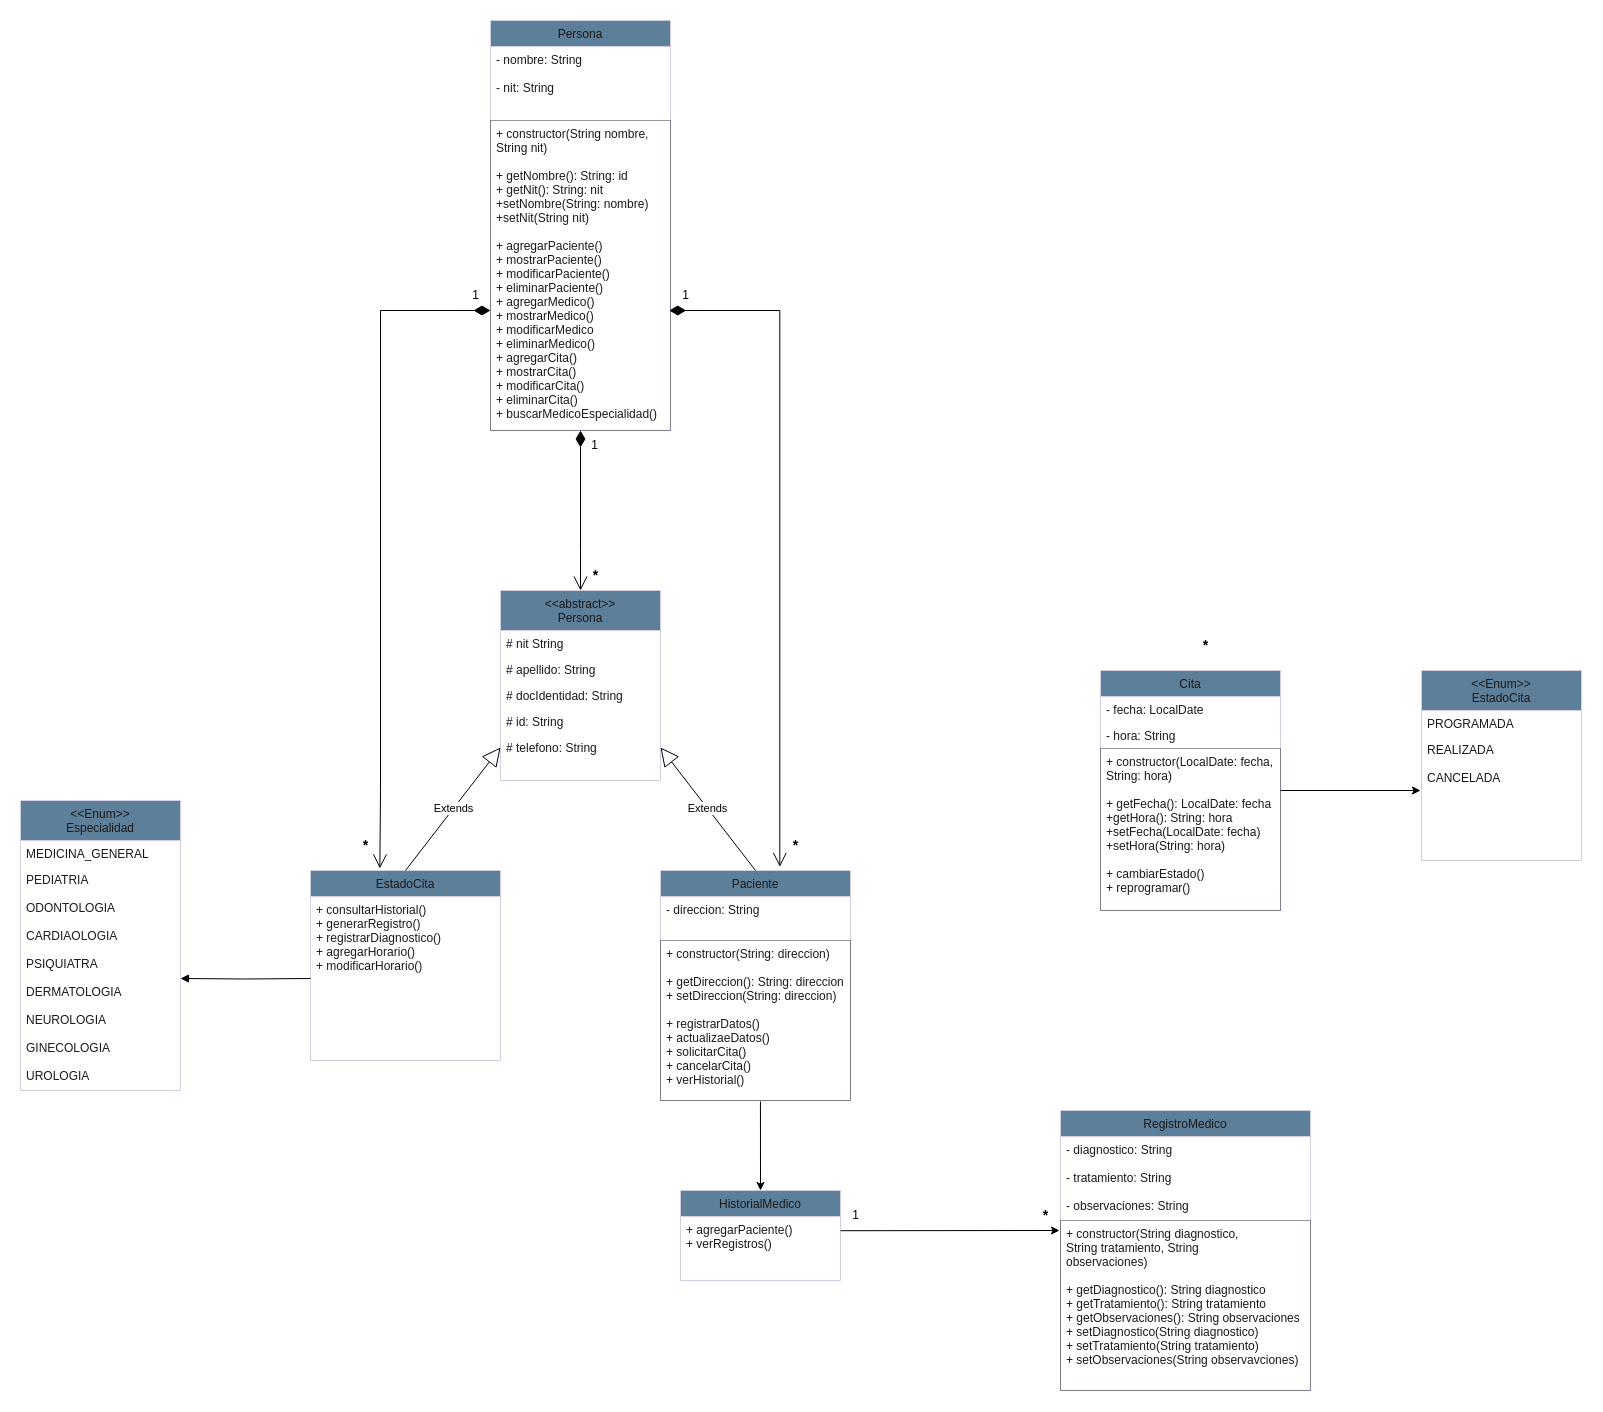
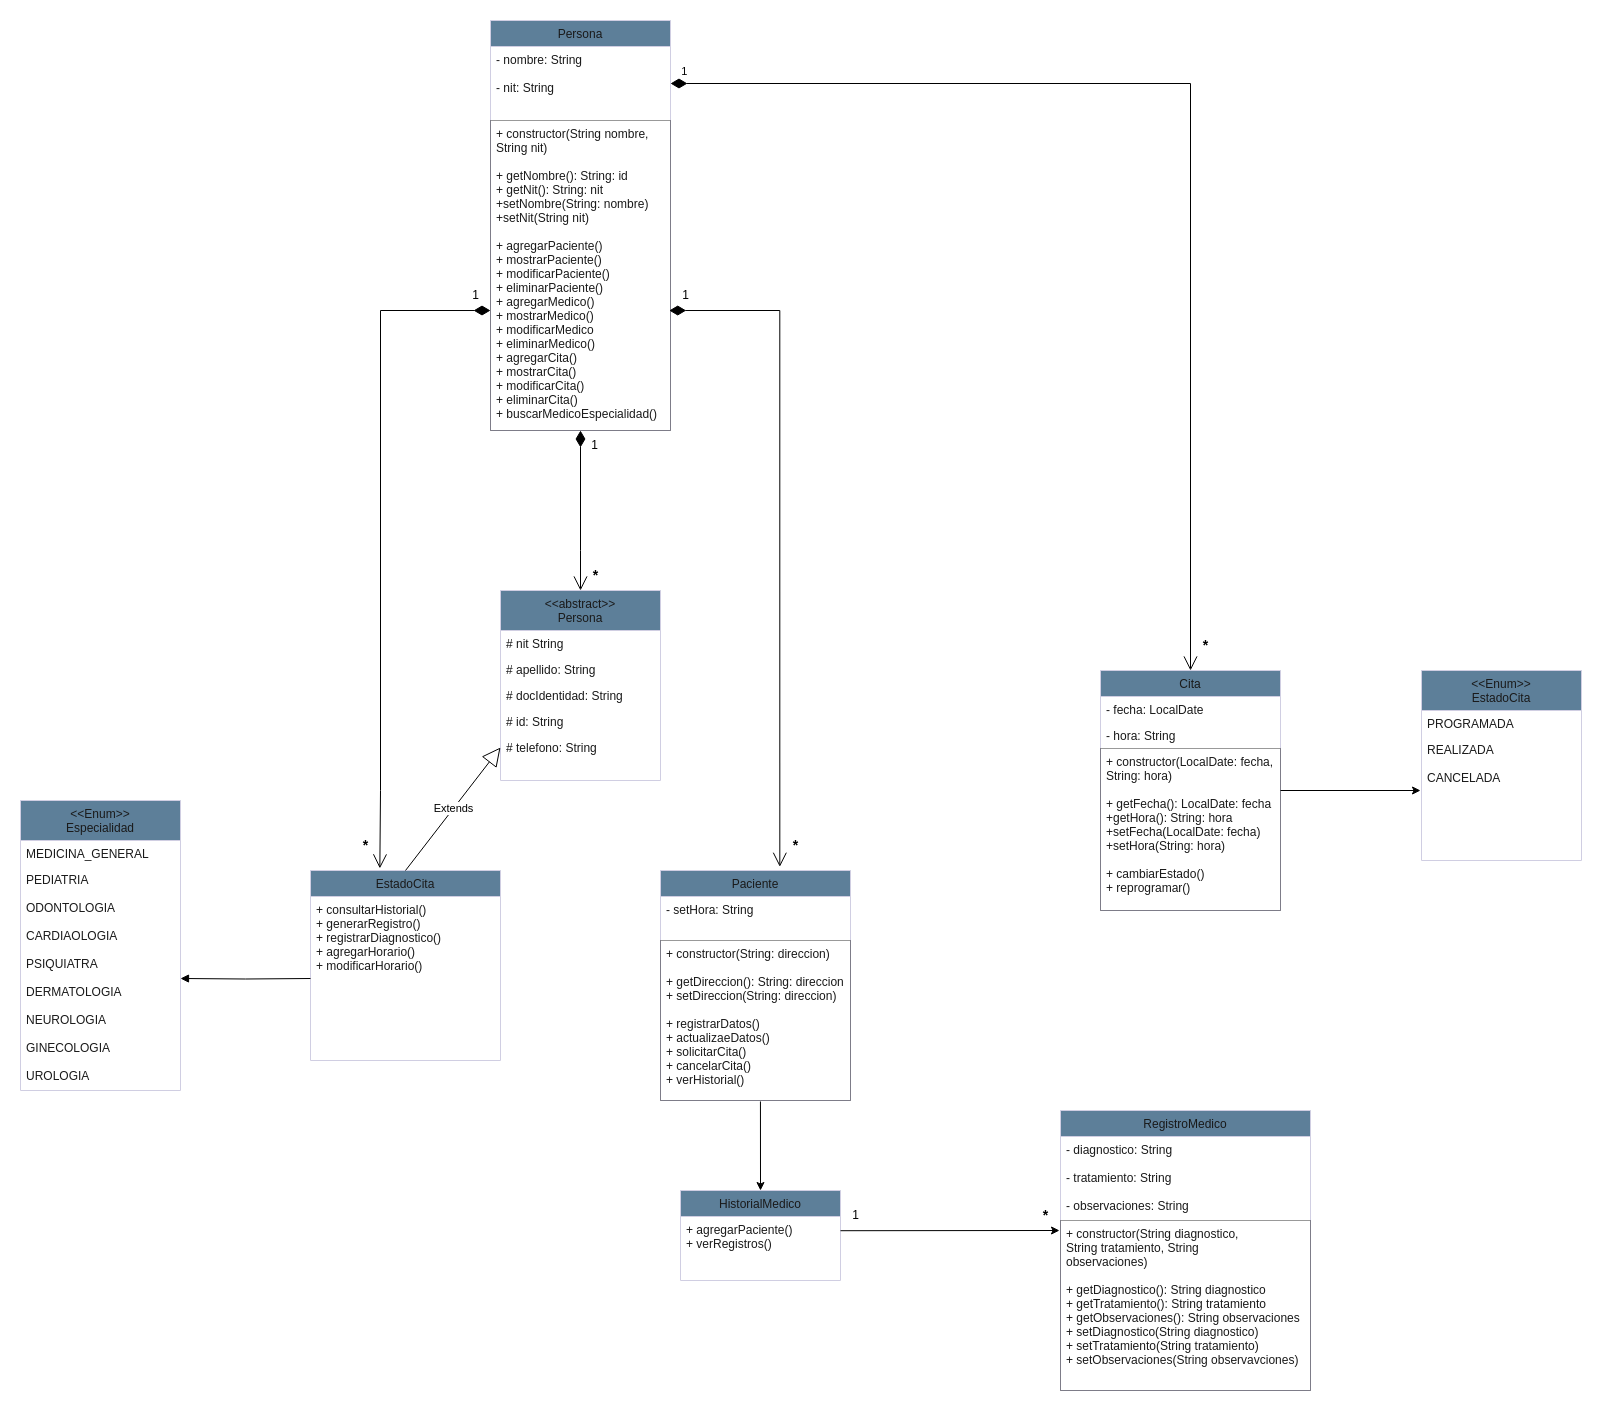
none -> (1191, 124)
(714, 817) -> none
(720, 910) -> (717, 910)
